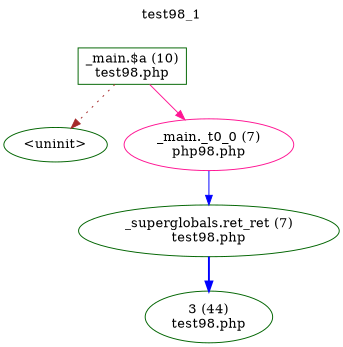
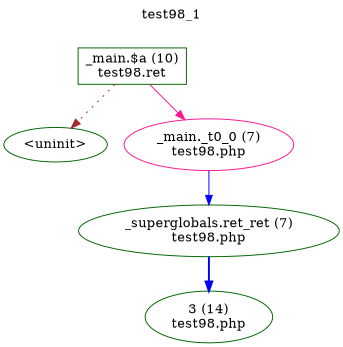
(132, 66) -> (132, 66)
(209, 145) -> (209, 145)
(209, 317) -> (209, 317)
